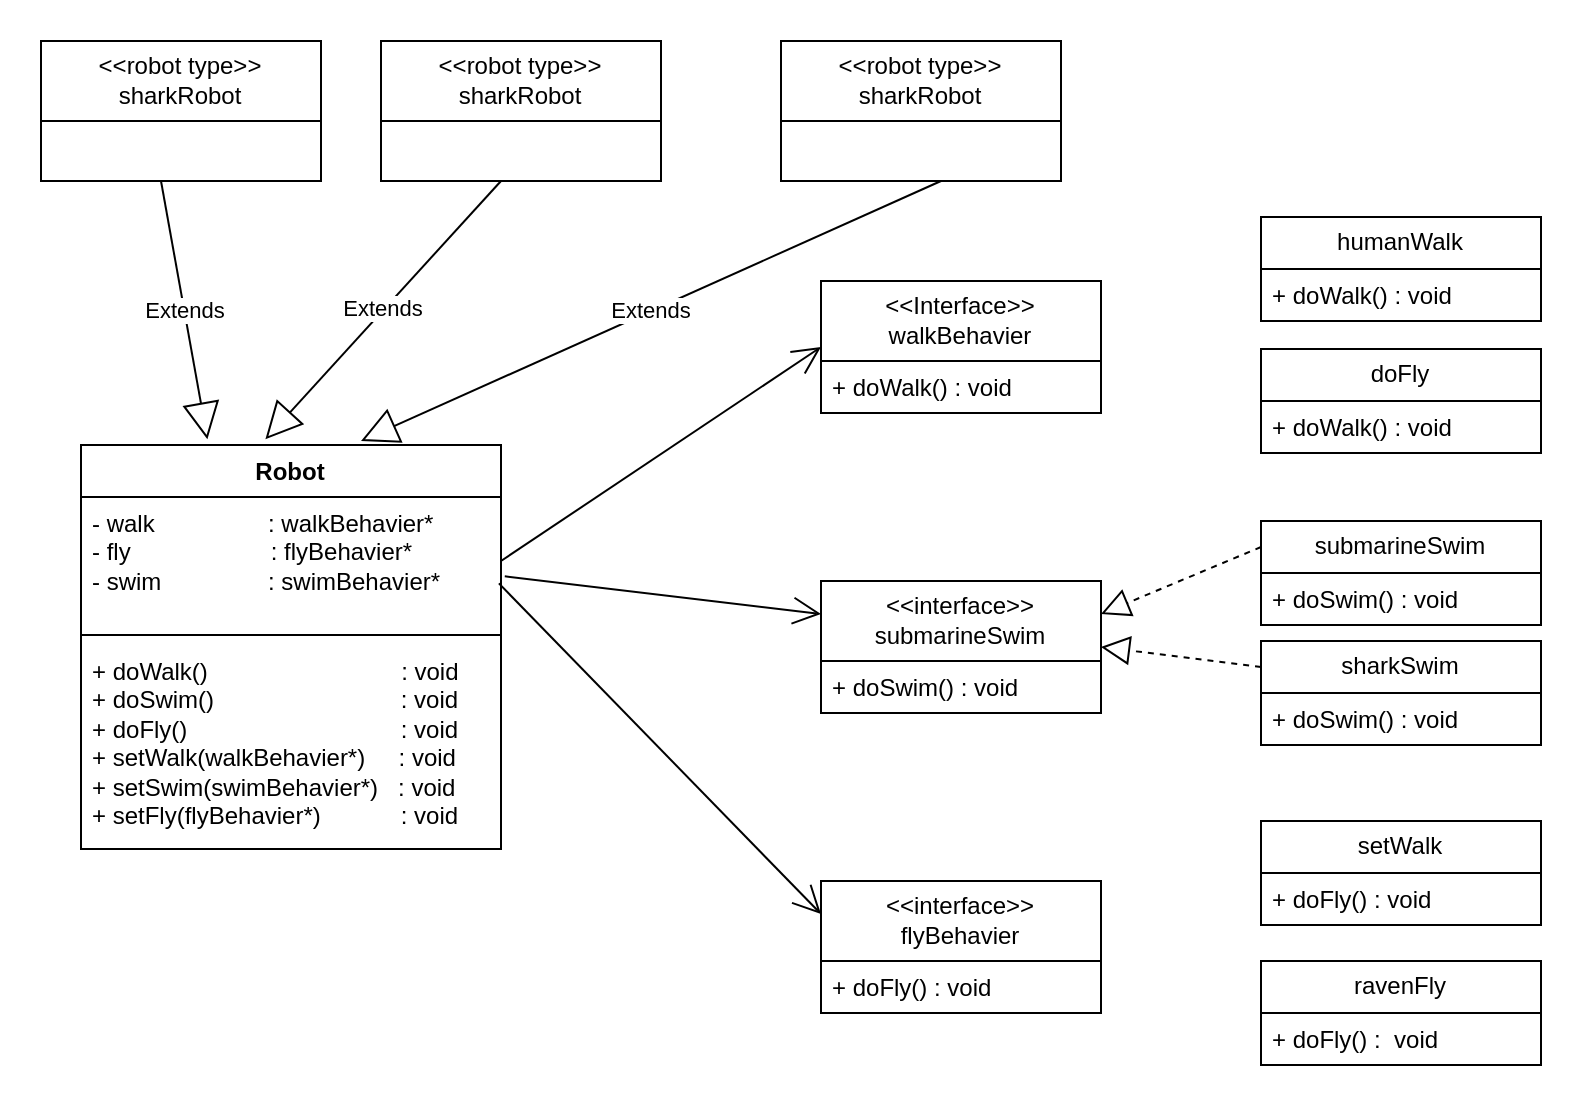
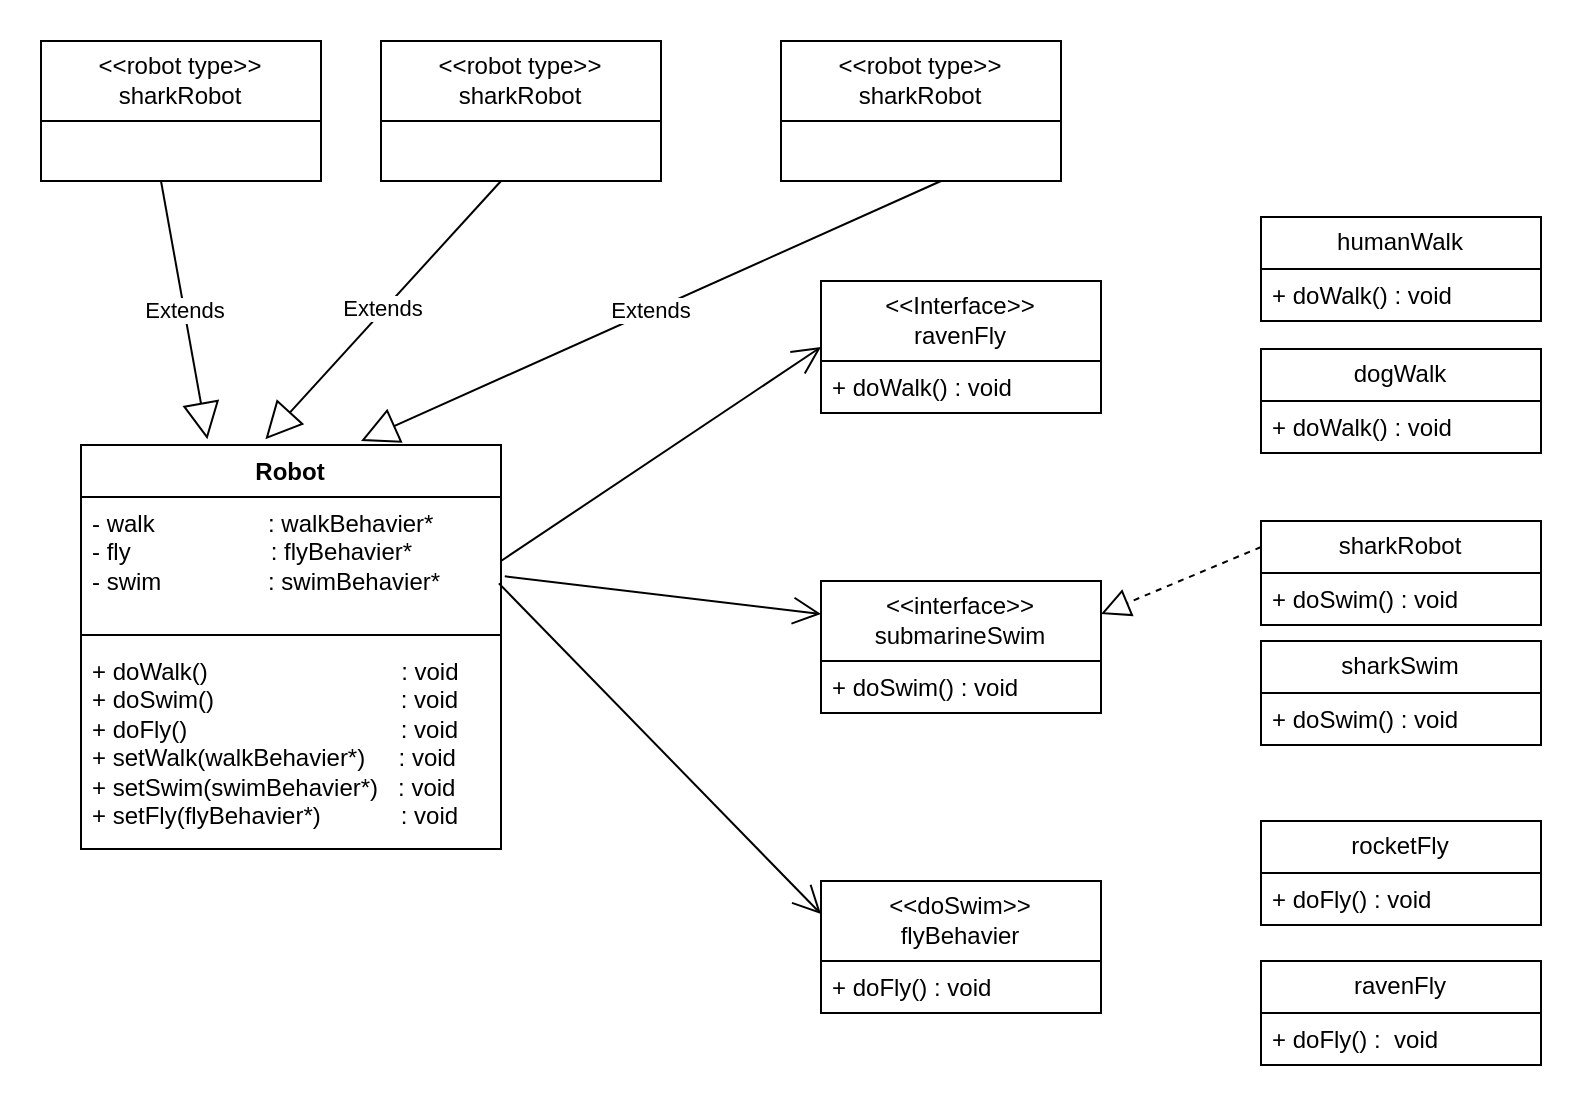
(961, 321) -> (961, 321)
(1401, 375) -> (1401, 375)
(1401, 547) -> (1401, 547)
(1194, 659) -> none
(1401, 847) -> (1401, 847)
(961, 921) -> (961, 921)
